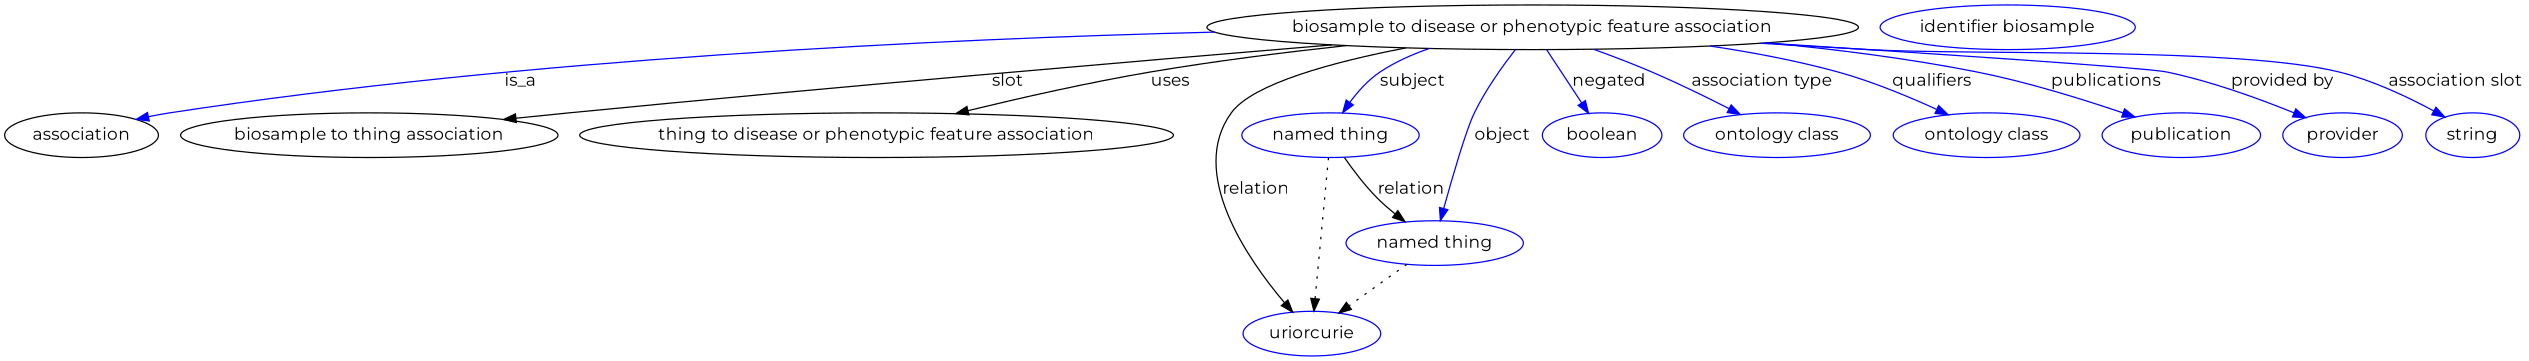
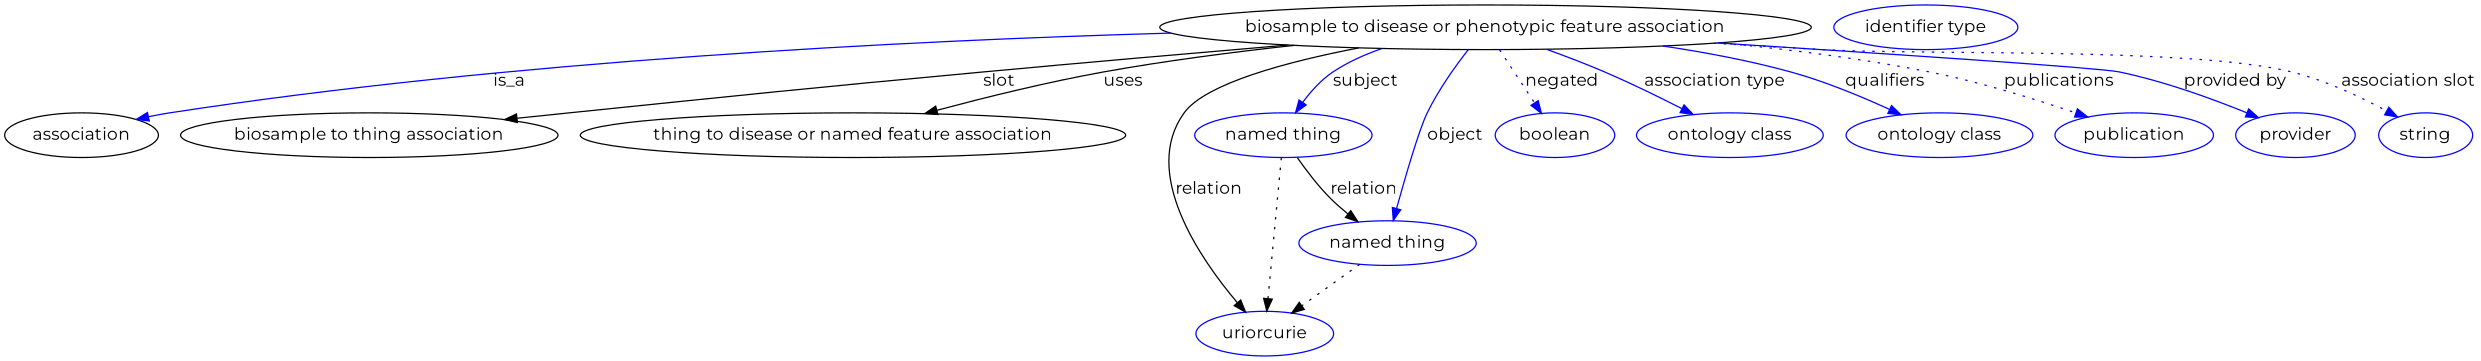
(2008, 27) -> (1926, 27)
(2102, 54) -> (2055, 54)
(1947, 66) -> (1900, 66)
(1564, 76) -> (1517, 76)
(877, 135) -> (853, 135)
